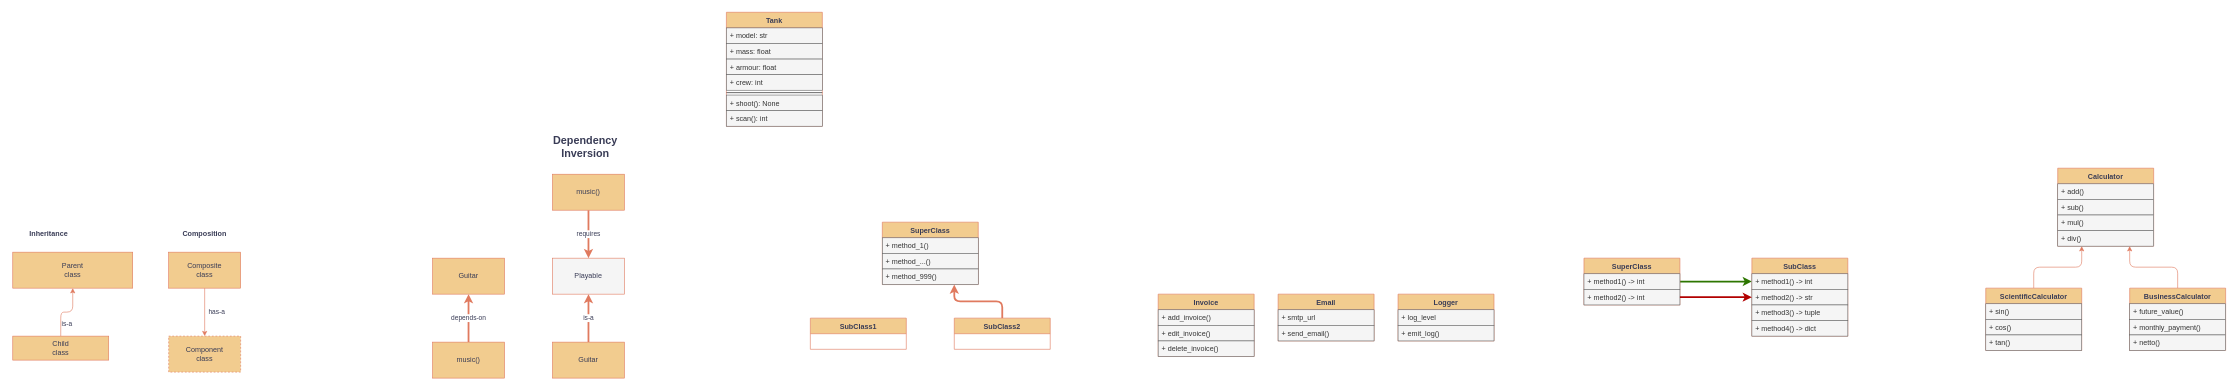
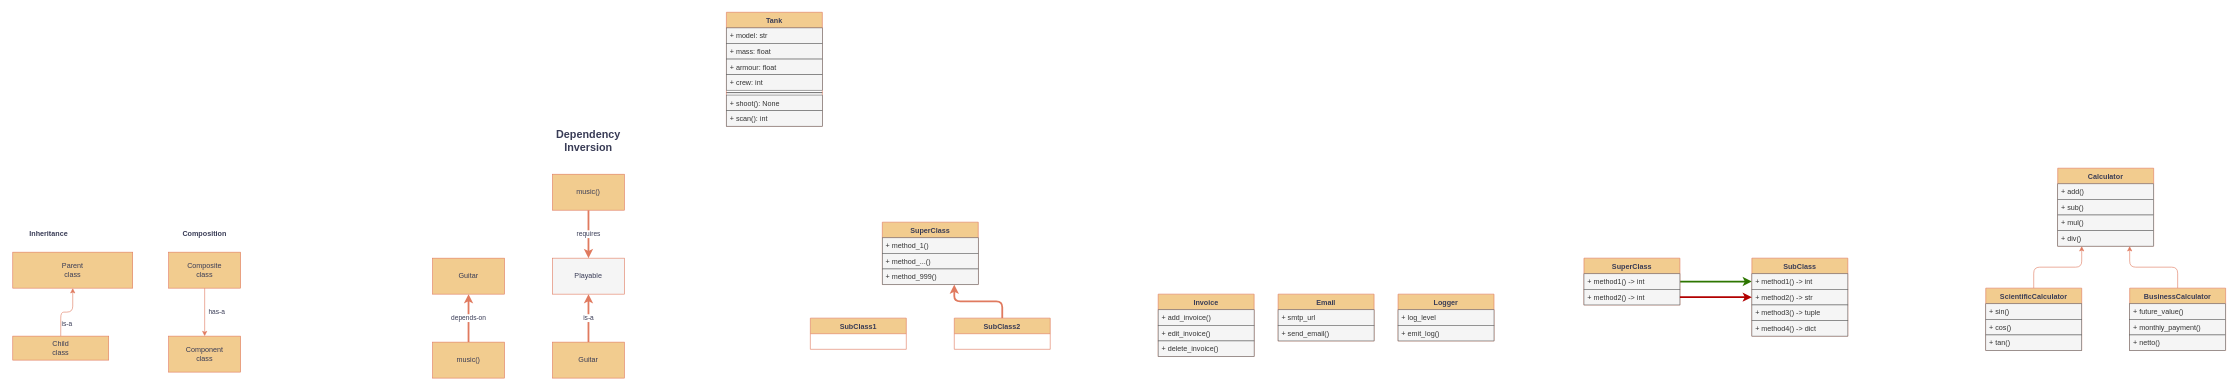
(585, 147) -> (588, 141)
(204, 354) -> (204, 354)
